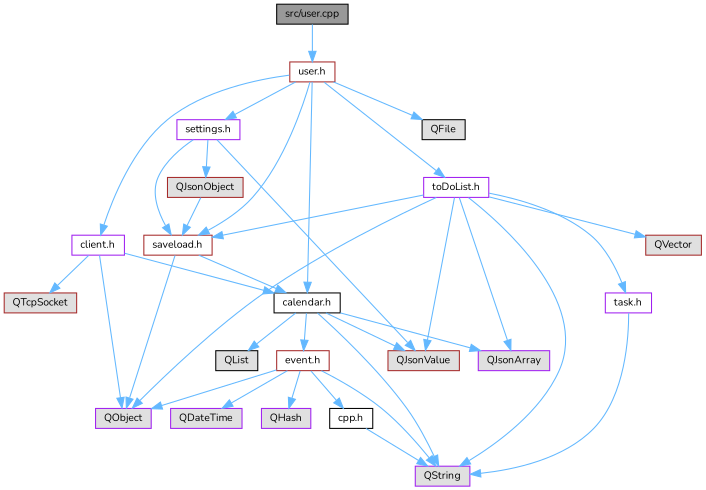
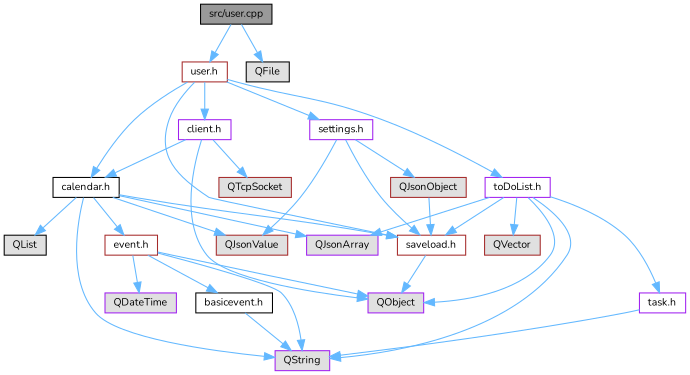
(373, 99) -> (249, 38)
(441, 269) -> none
(238, 272) -> (253, 215)
(286, 418) -> none
(351, 418) -> (234, 303)
